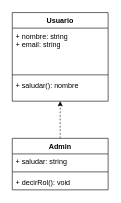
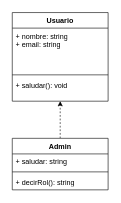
(50, 86) -> (45, 86)
(47, 183) -> (51, 183)
